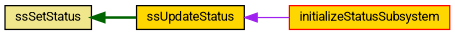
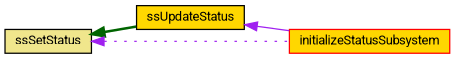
none -> (197, 41)
